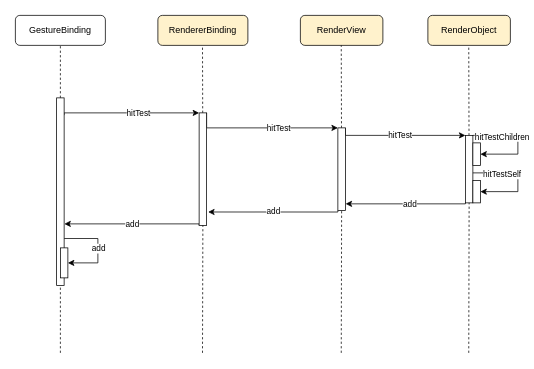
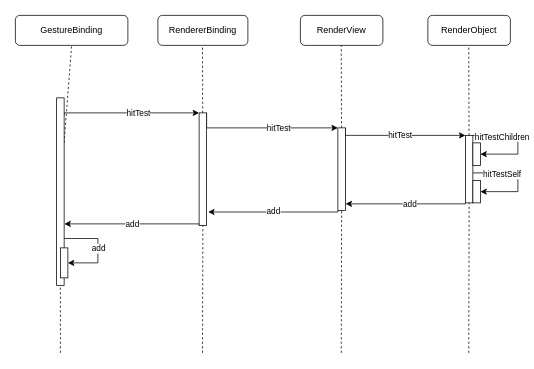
(60, 30) -> (72, 30)
(203, 30) -> (203, 30)
(342, 30) -> (342, 30)
(469, 30) -> (469, 30)
